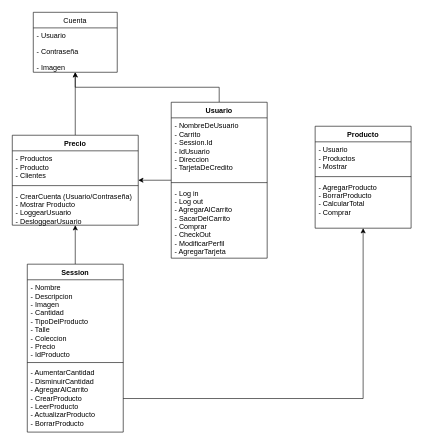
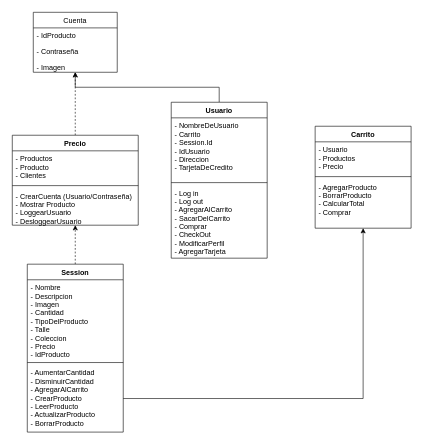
(53, 36) -> (60, 36)
(75, 112) -> (75, 112)
(363, 134) -> (363, 134)
(335, 150) -> (335, 150)
(143, 180) -> none
(75, 246) -> (75, 246)
